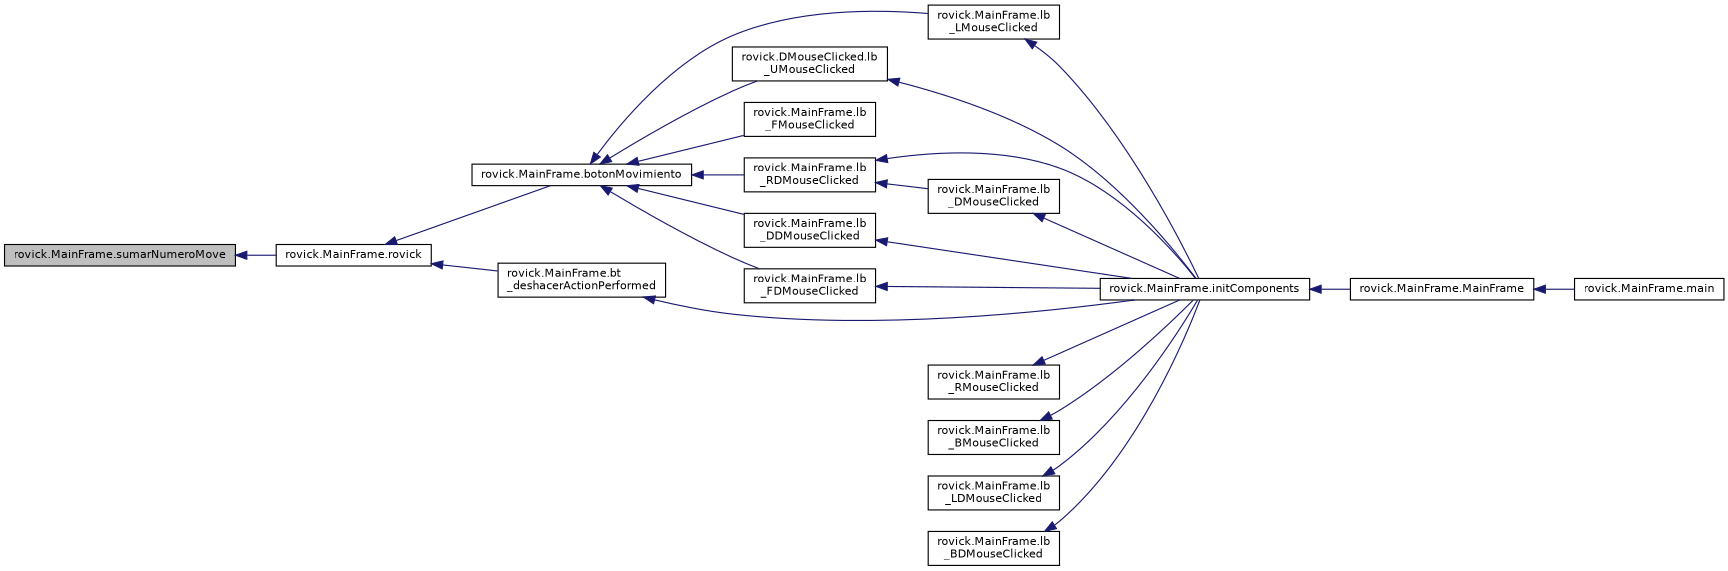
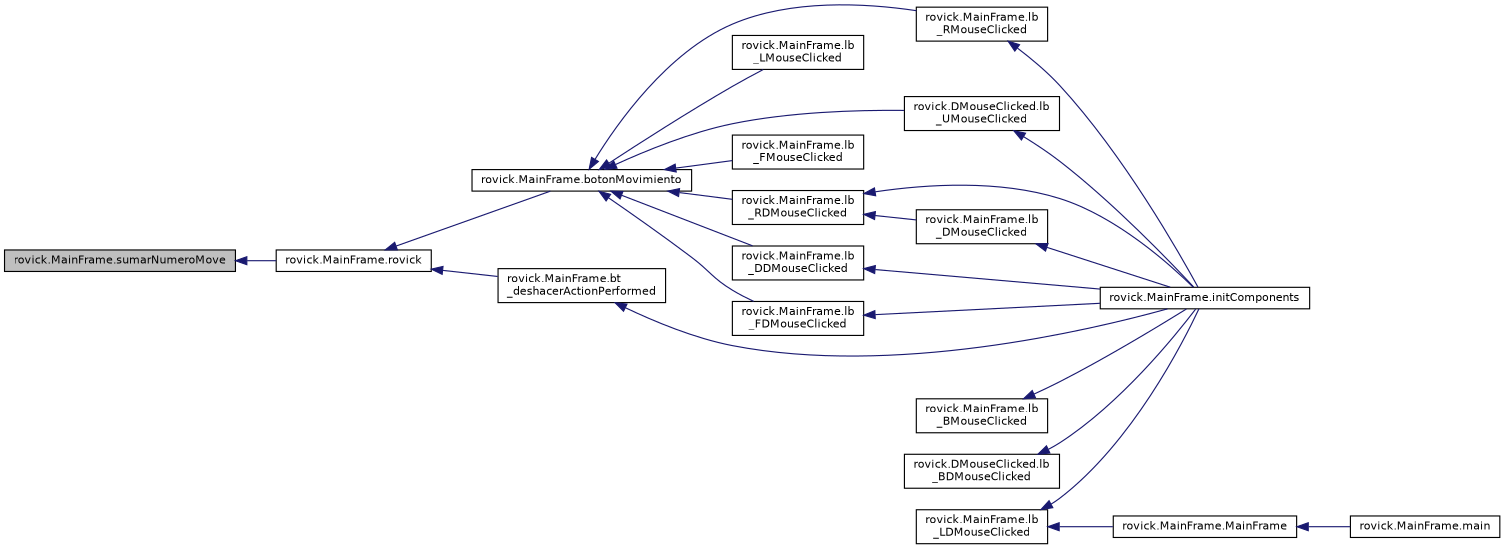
none -> (728, 26)
(1128, 154) -> none
(1336, 289) -> (1086, 527)
(994, 548) -> (982, 471)
